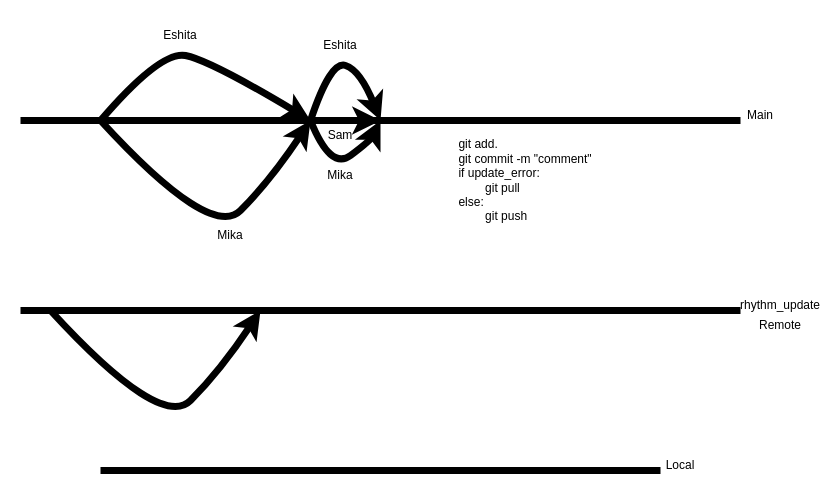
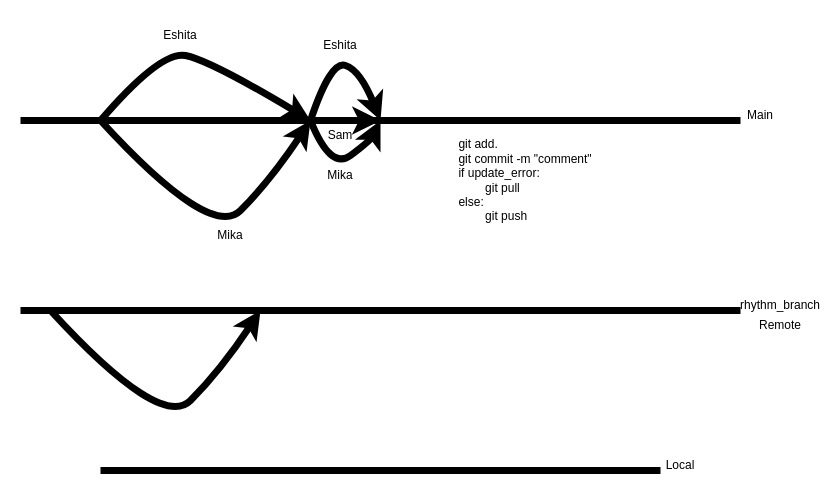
(781, 306) -> (781, 306)
